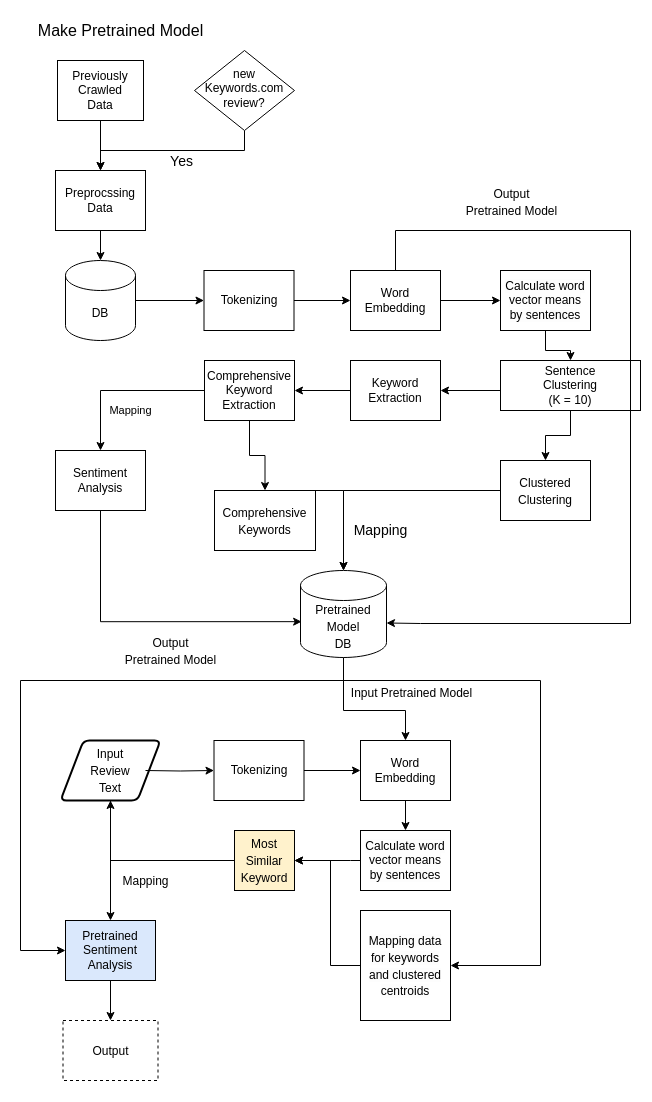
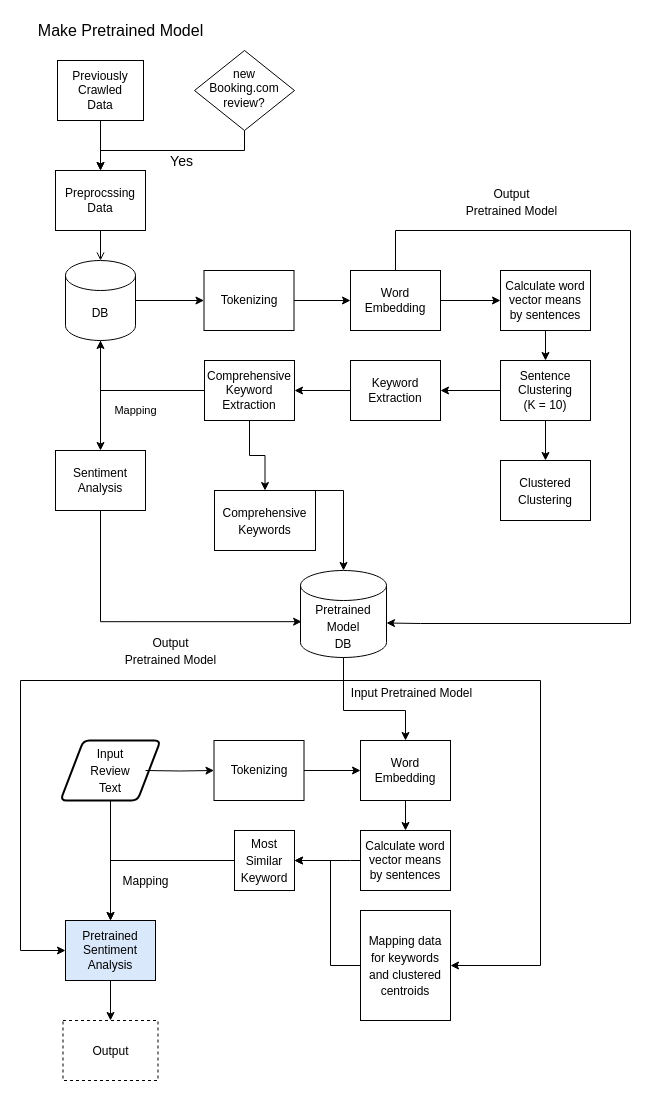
(245, 89) -> (245, 89)
(101, 252) -> (101, 254)
none -> (101, 343)
(571, 386) -> (546, 391)
(103, 391) -> (103, 391)
(424, 491) -> none
(235, 861) -> (235, 861)
(265, 861) -> (265, 861)
